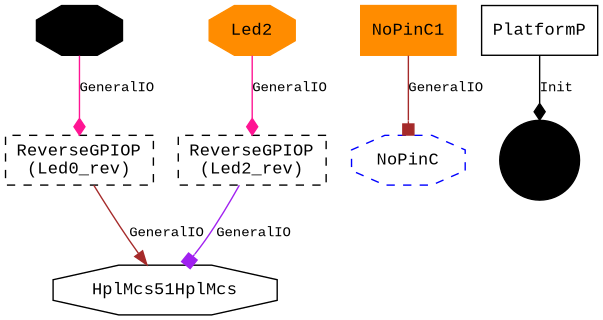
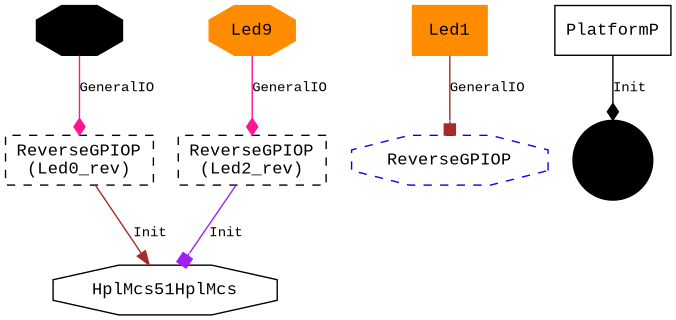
(252, 30) -> (252, 30)
(408, 30) -> (450, 30)
(408, 160) -> (450, 160)
(167, 233) -> (151, 233)
(254, 233) -> (227, 233)
